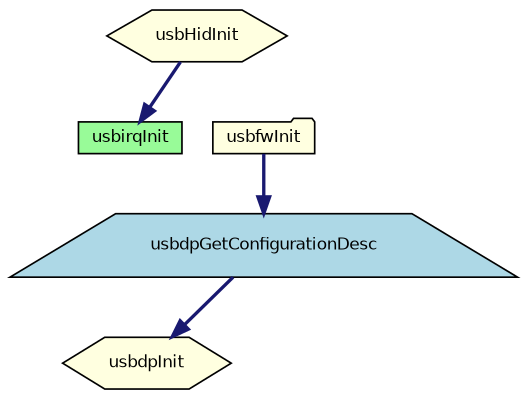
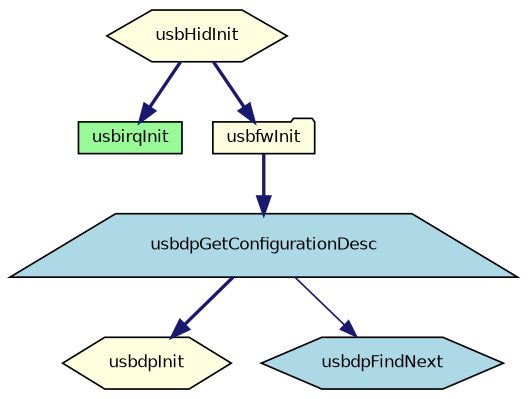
none -> (229, 85)
none -> (382, 363)
